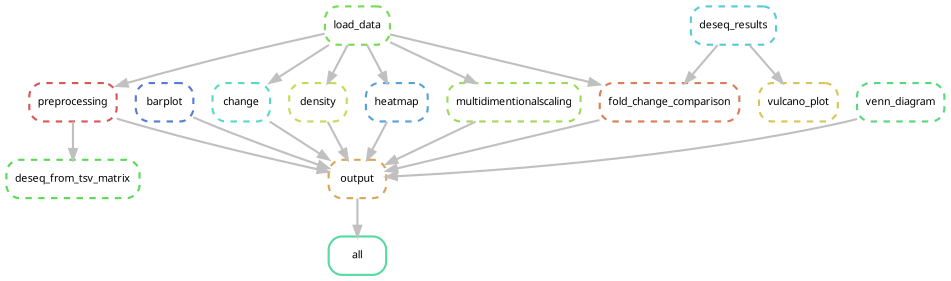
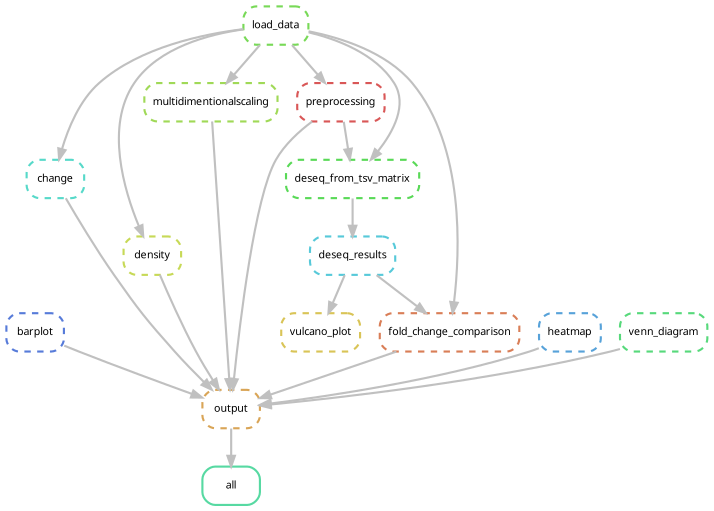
(375, 59) -> (386, 72)
none -> (353, 212)
